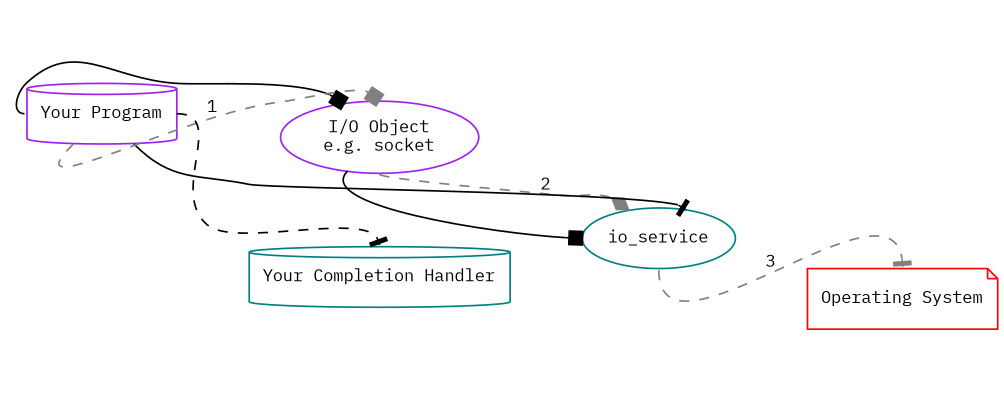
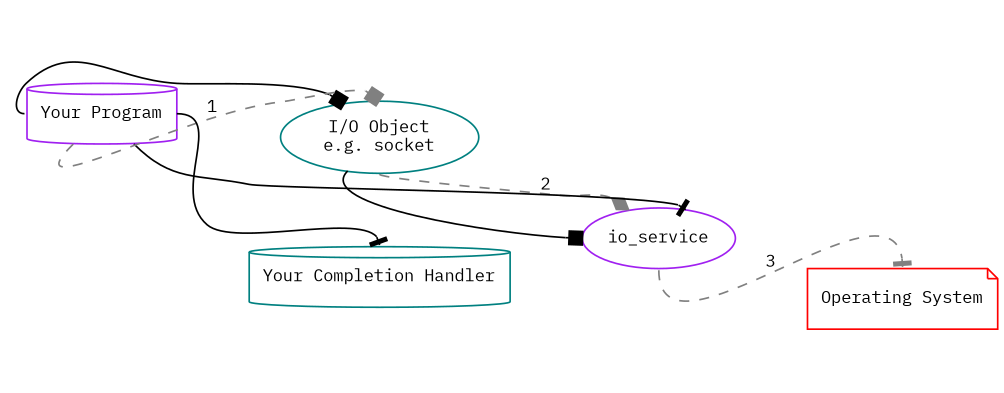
(380, 137) -> (380, 137)
(228, 232) -> (228, 232)
(659, 238) -> (659, 238)
